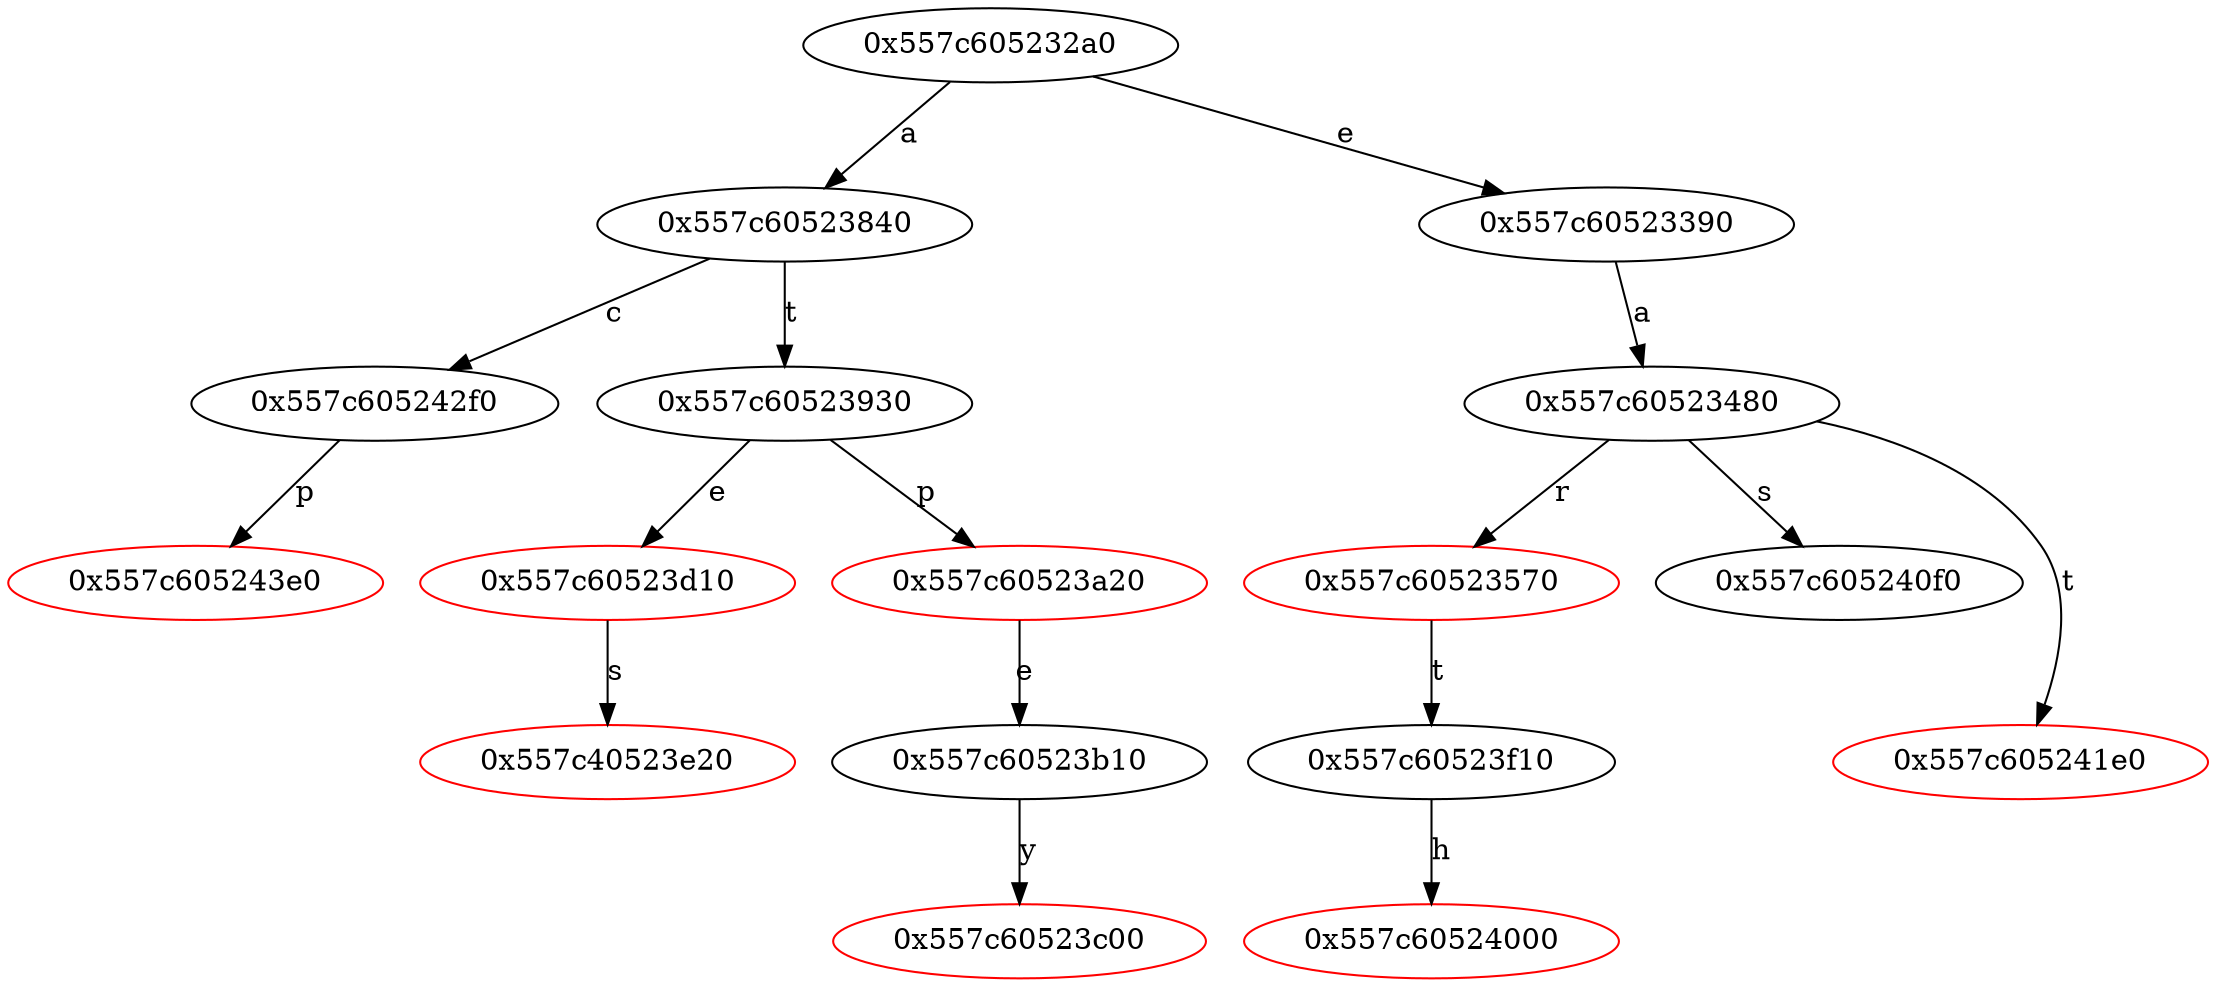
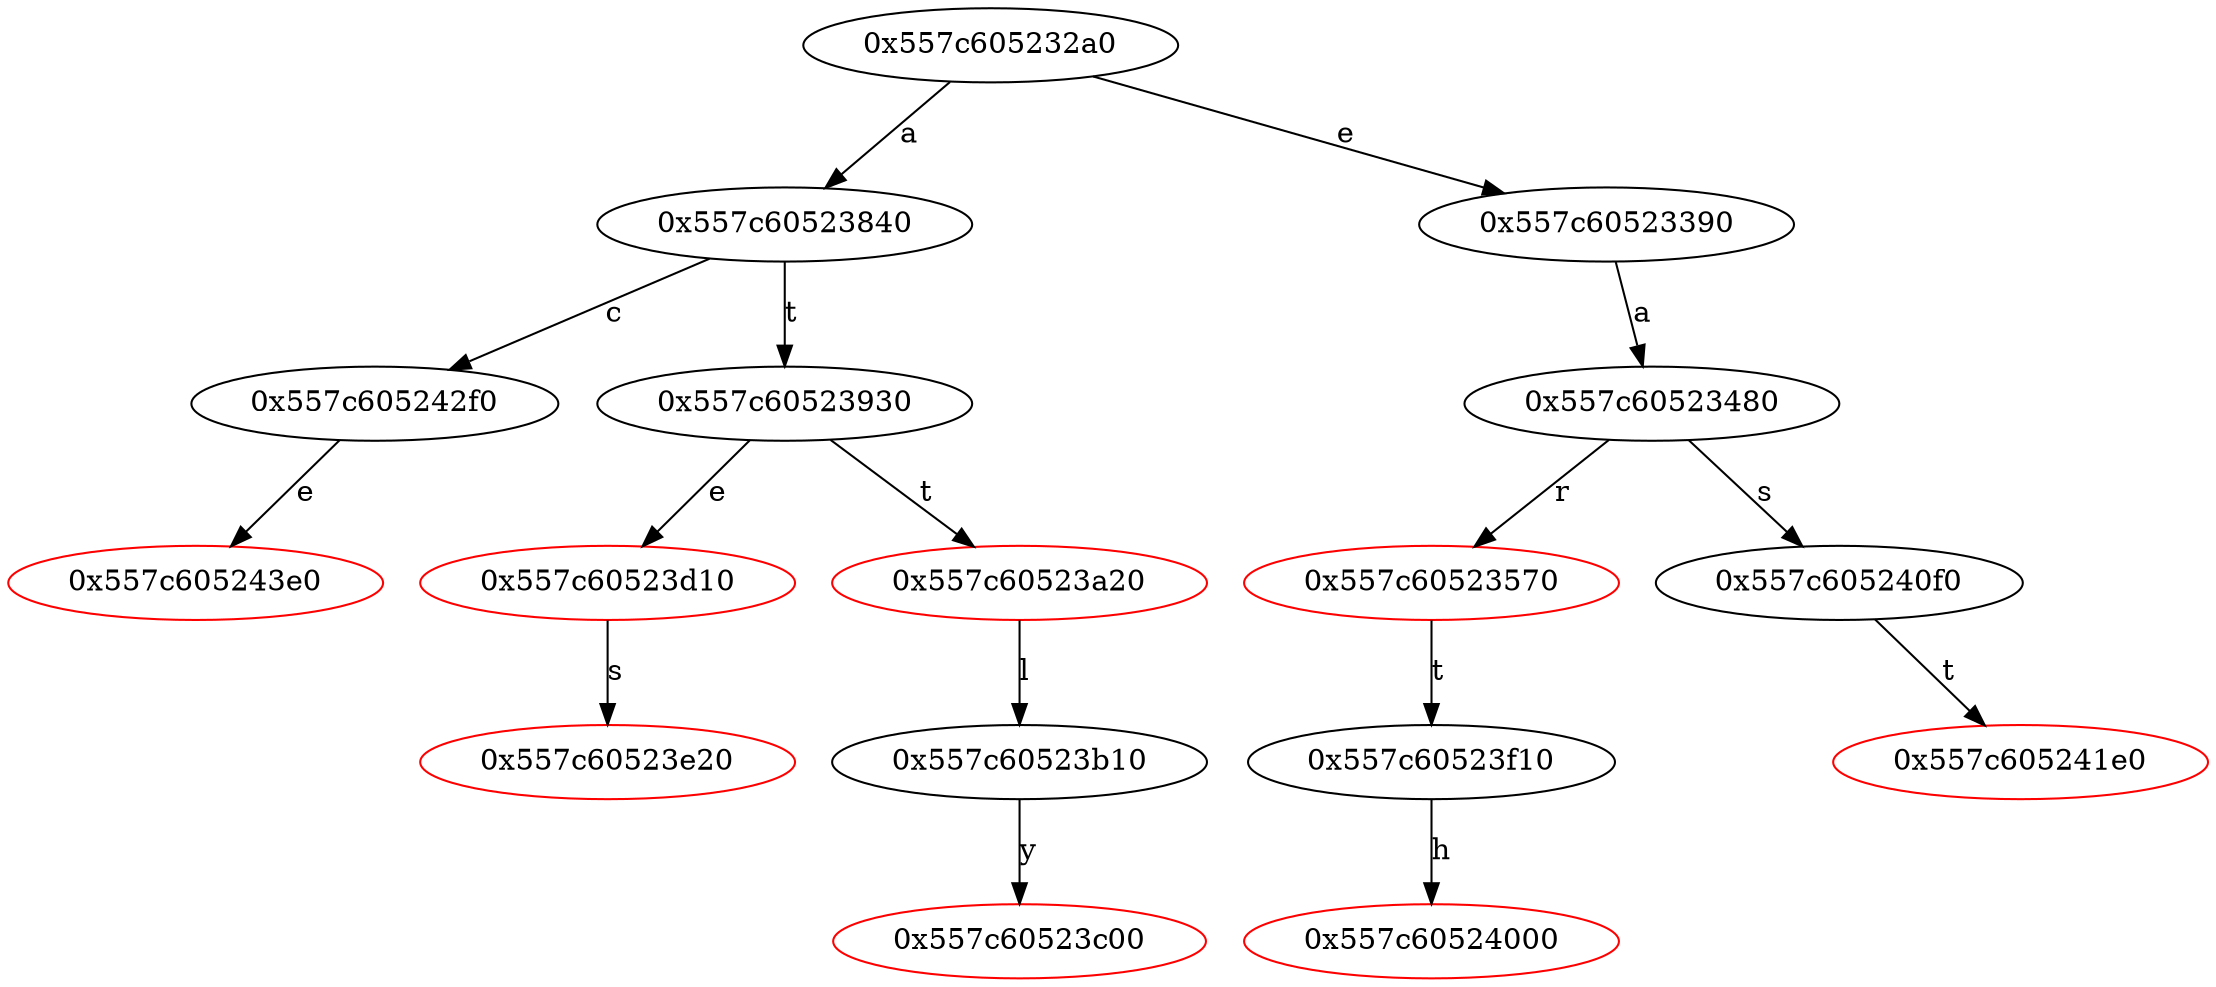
(306, 493) -> (306, 493)
(927, 493) -> (927, 493)
(2008, 510) -> (1923, 665)
(1025, 672) -> (1025, 672)
(608, 762) -> (608, 762)
